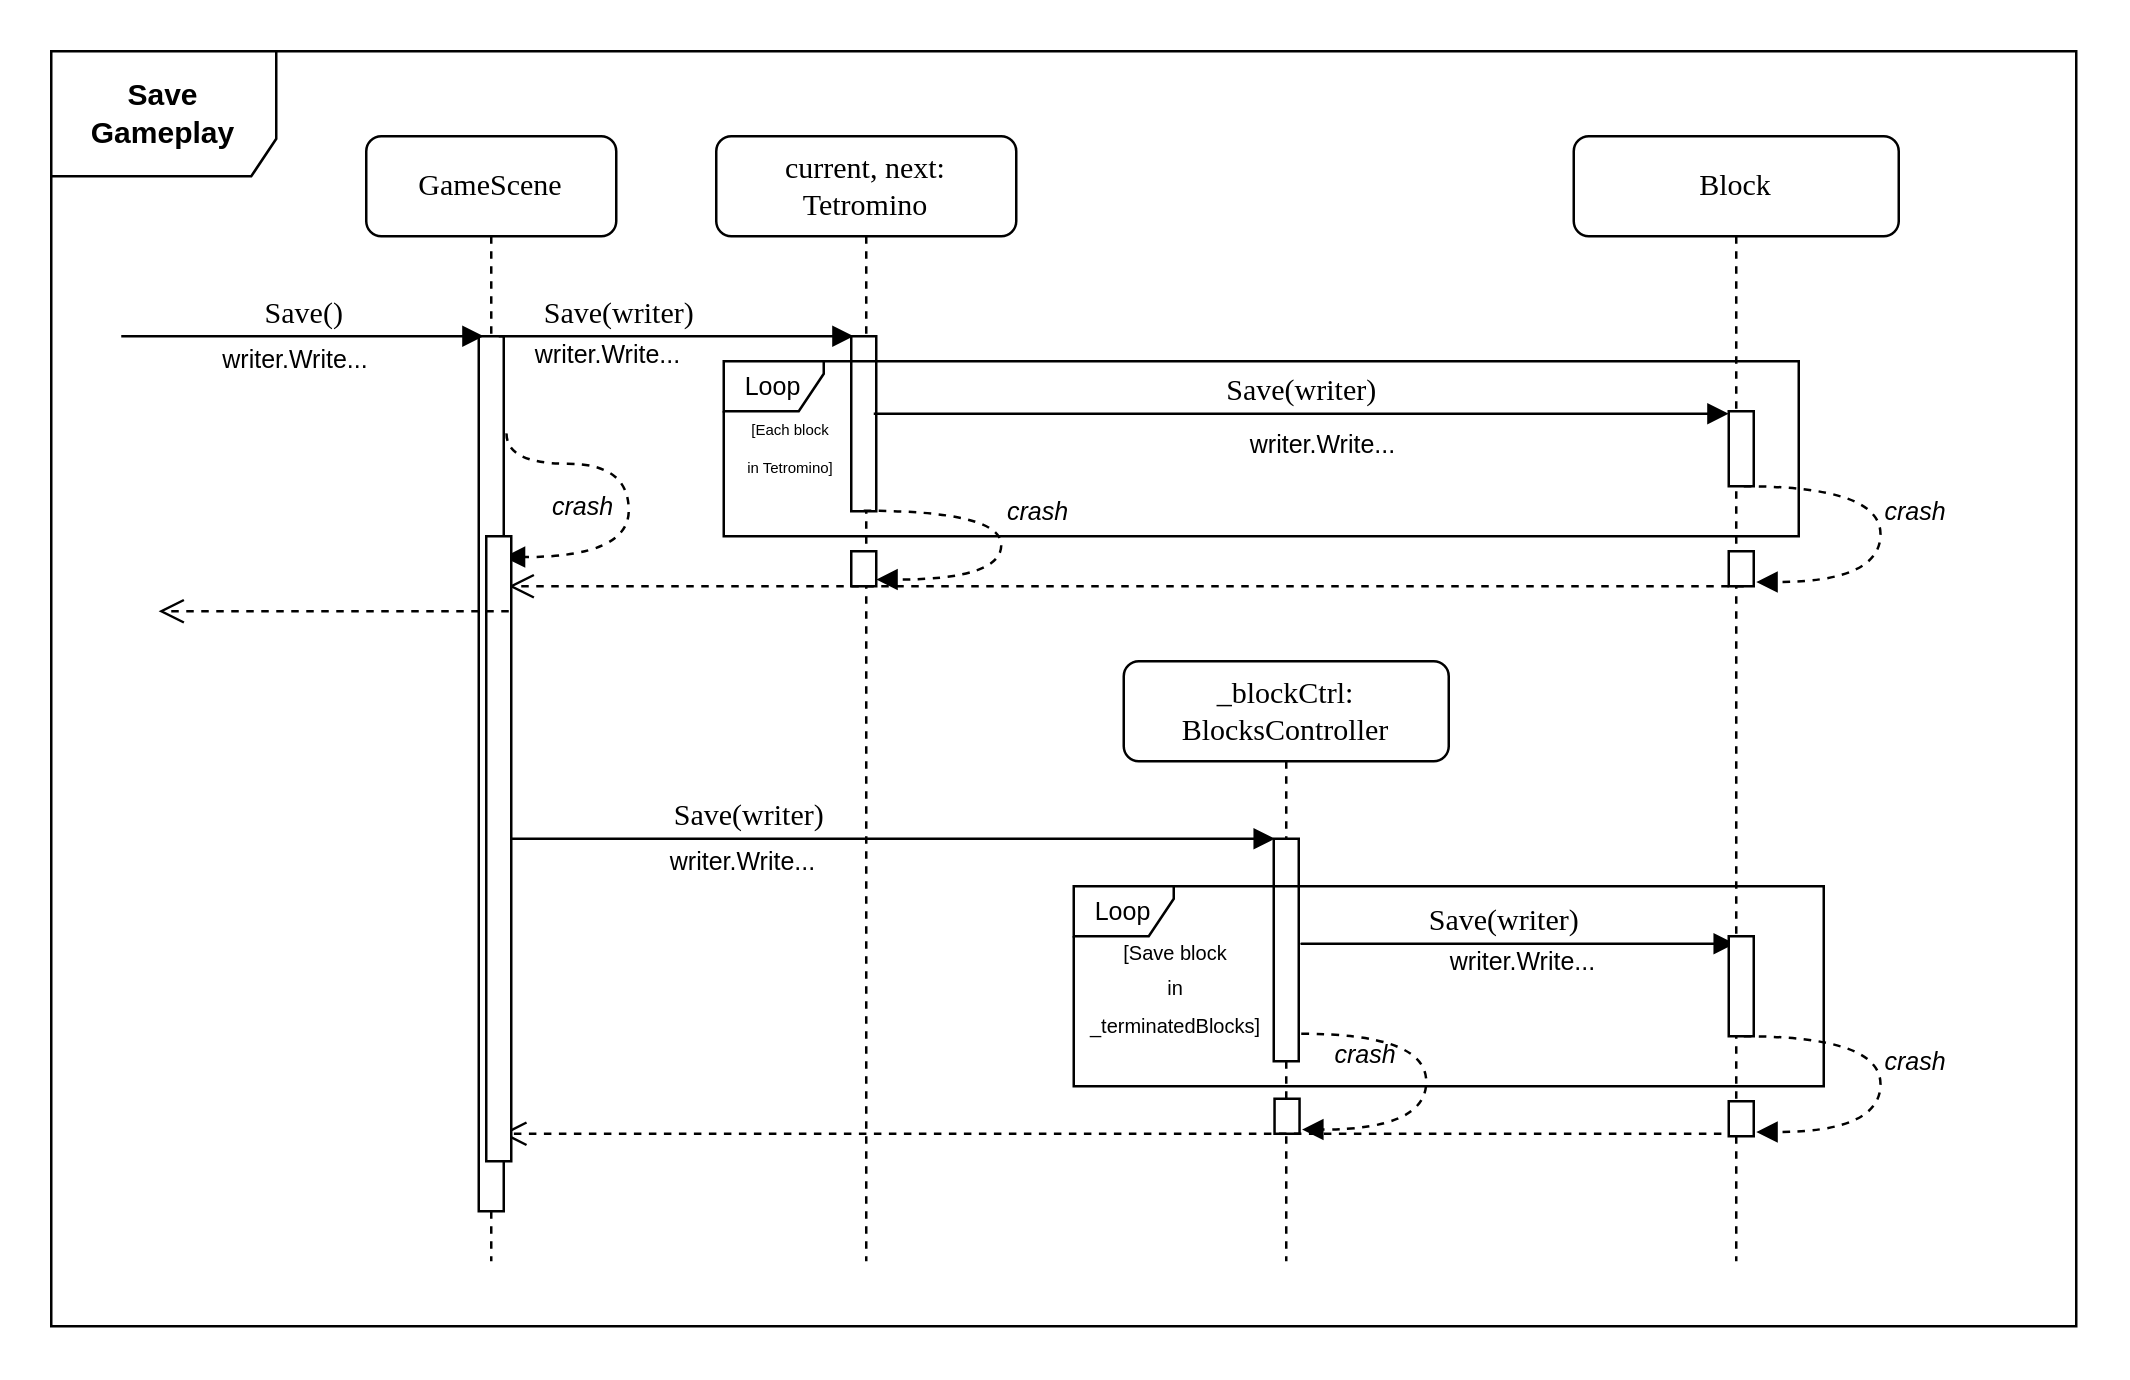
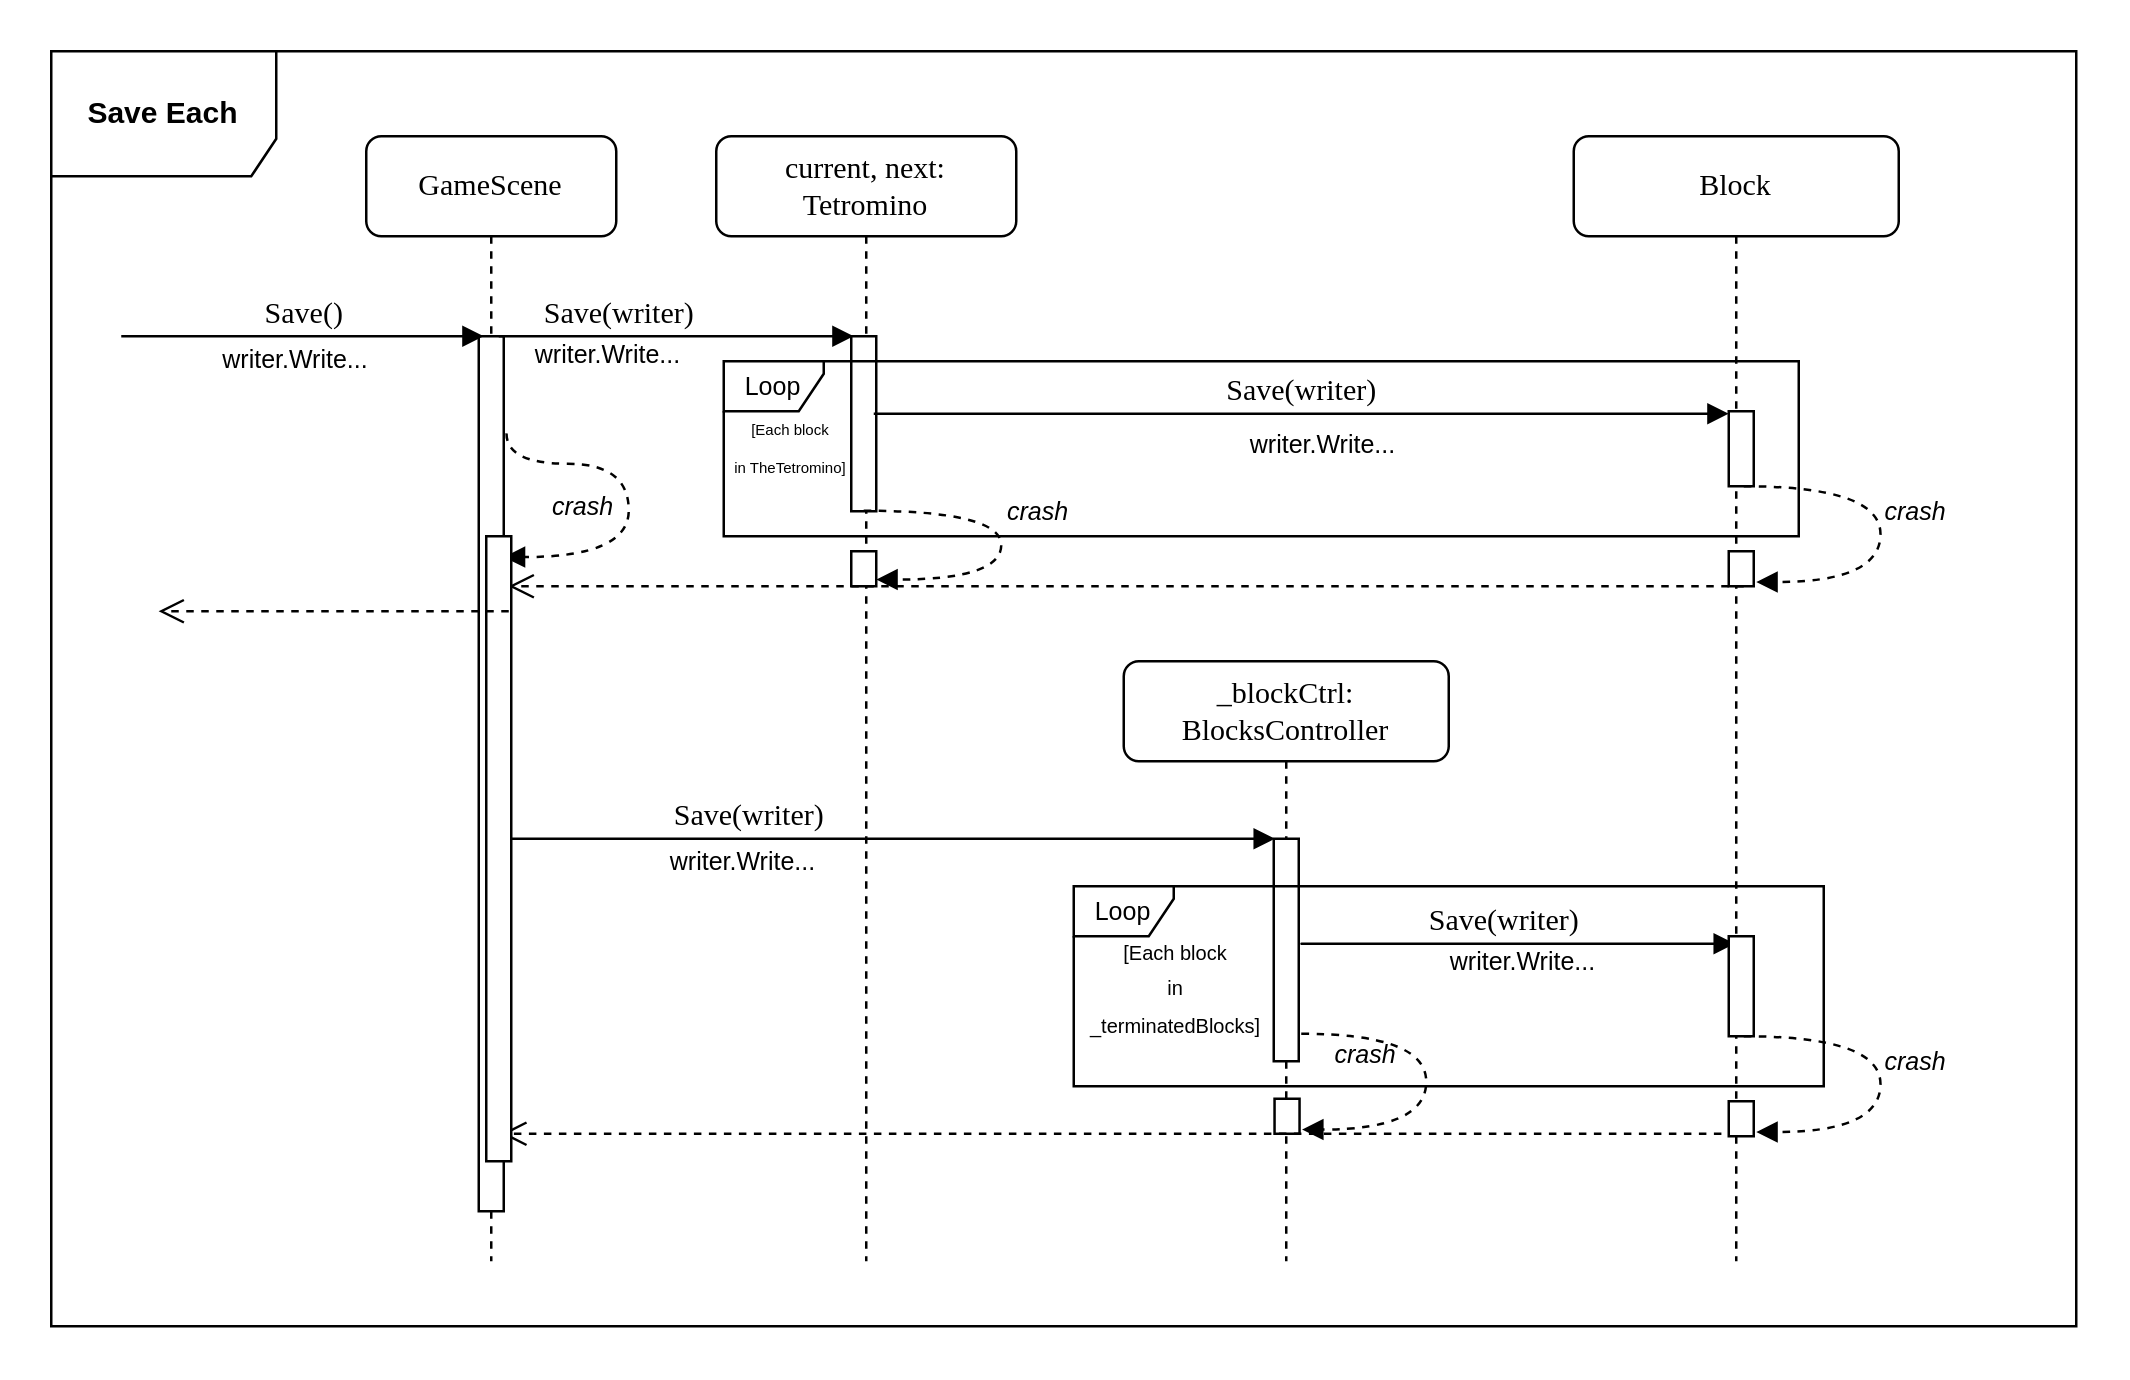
(164, 114) -> (164, 114)
(791, 444) -> (791, 444)
(1176, 986) -> (1176, 986)
